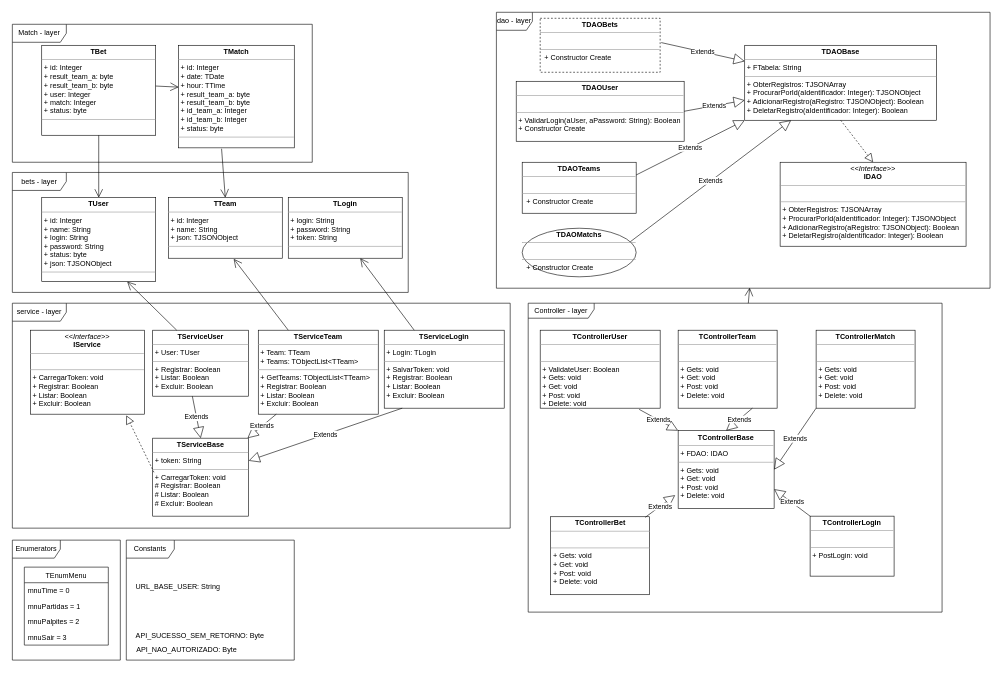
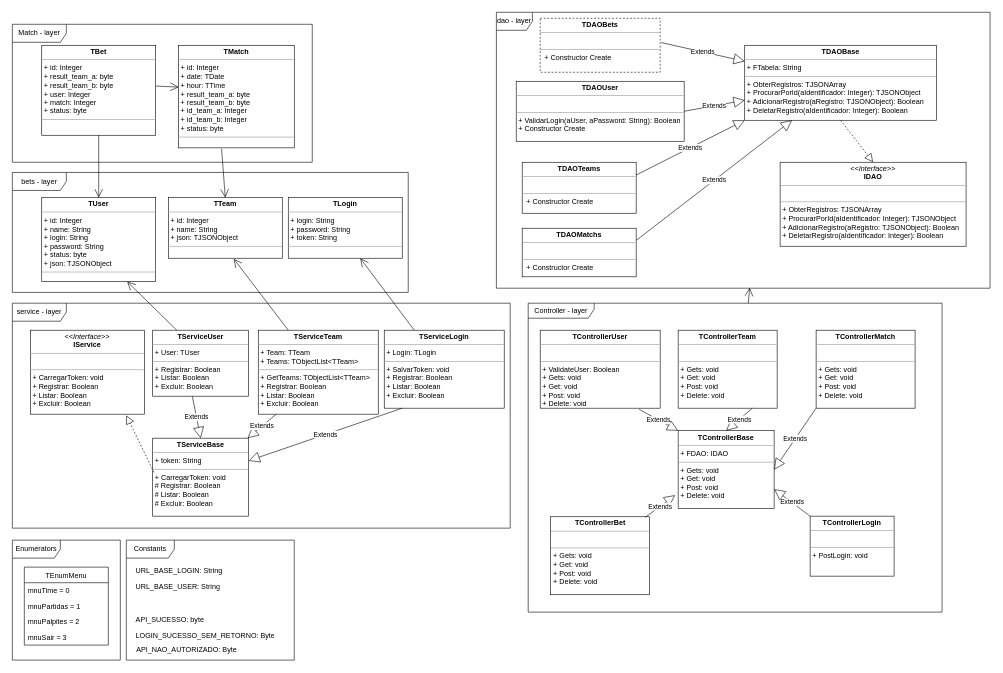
(579, 253) -> (579, 253)
none -> (180, 570)
none -> (177, 620)
(192, 635) -> (196, 635)
